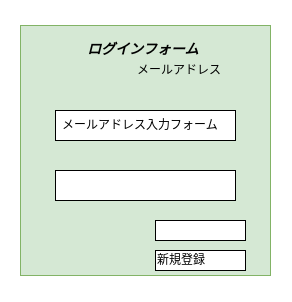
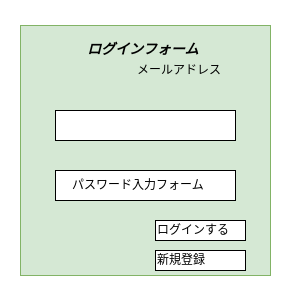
(146, 126) -> none
none -> (146, 186)
none -> (201, 231)
